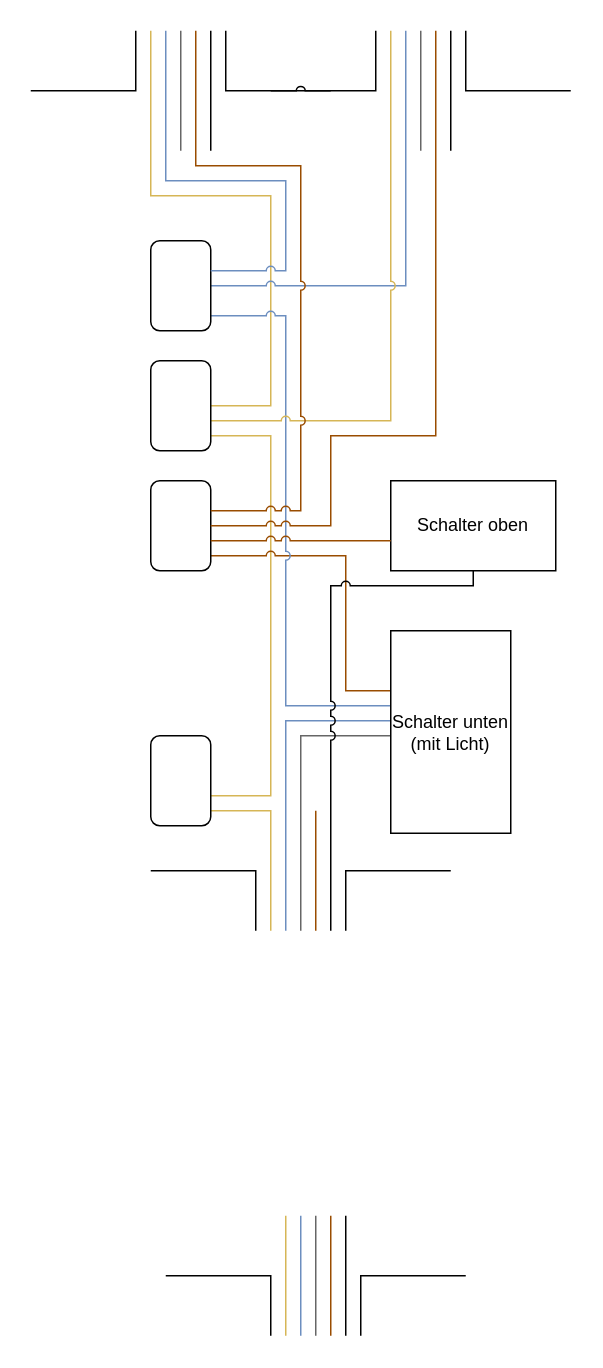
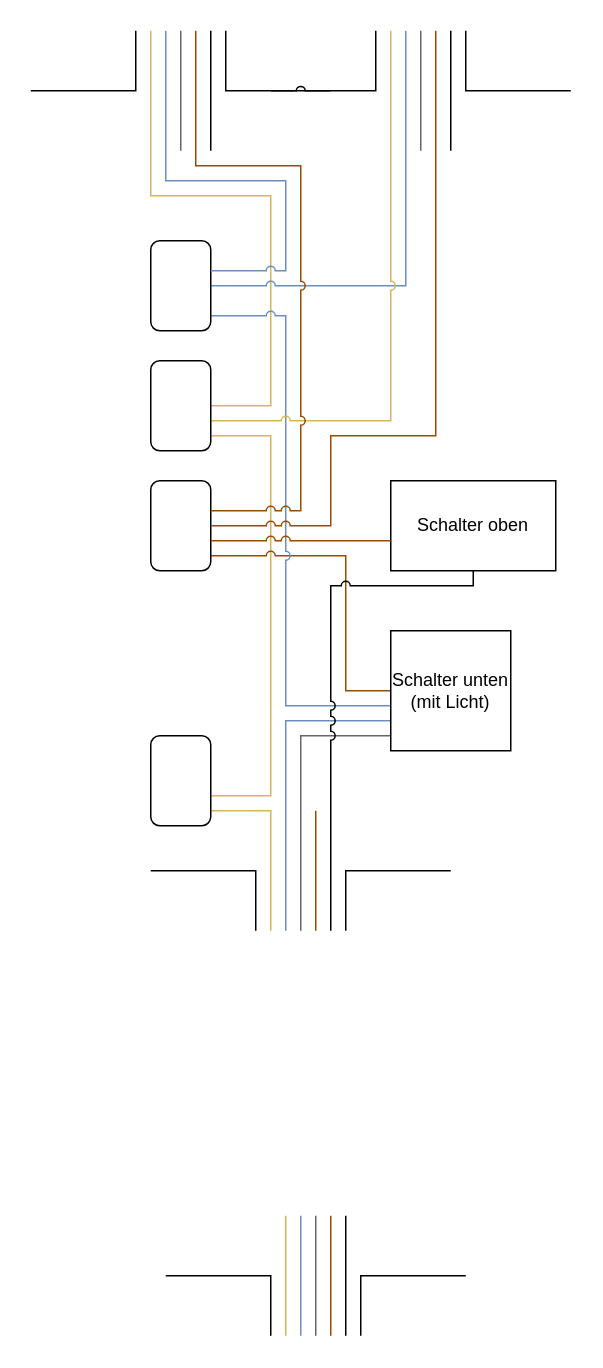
(451, 732) -> (451, 691)
